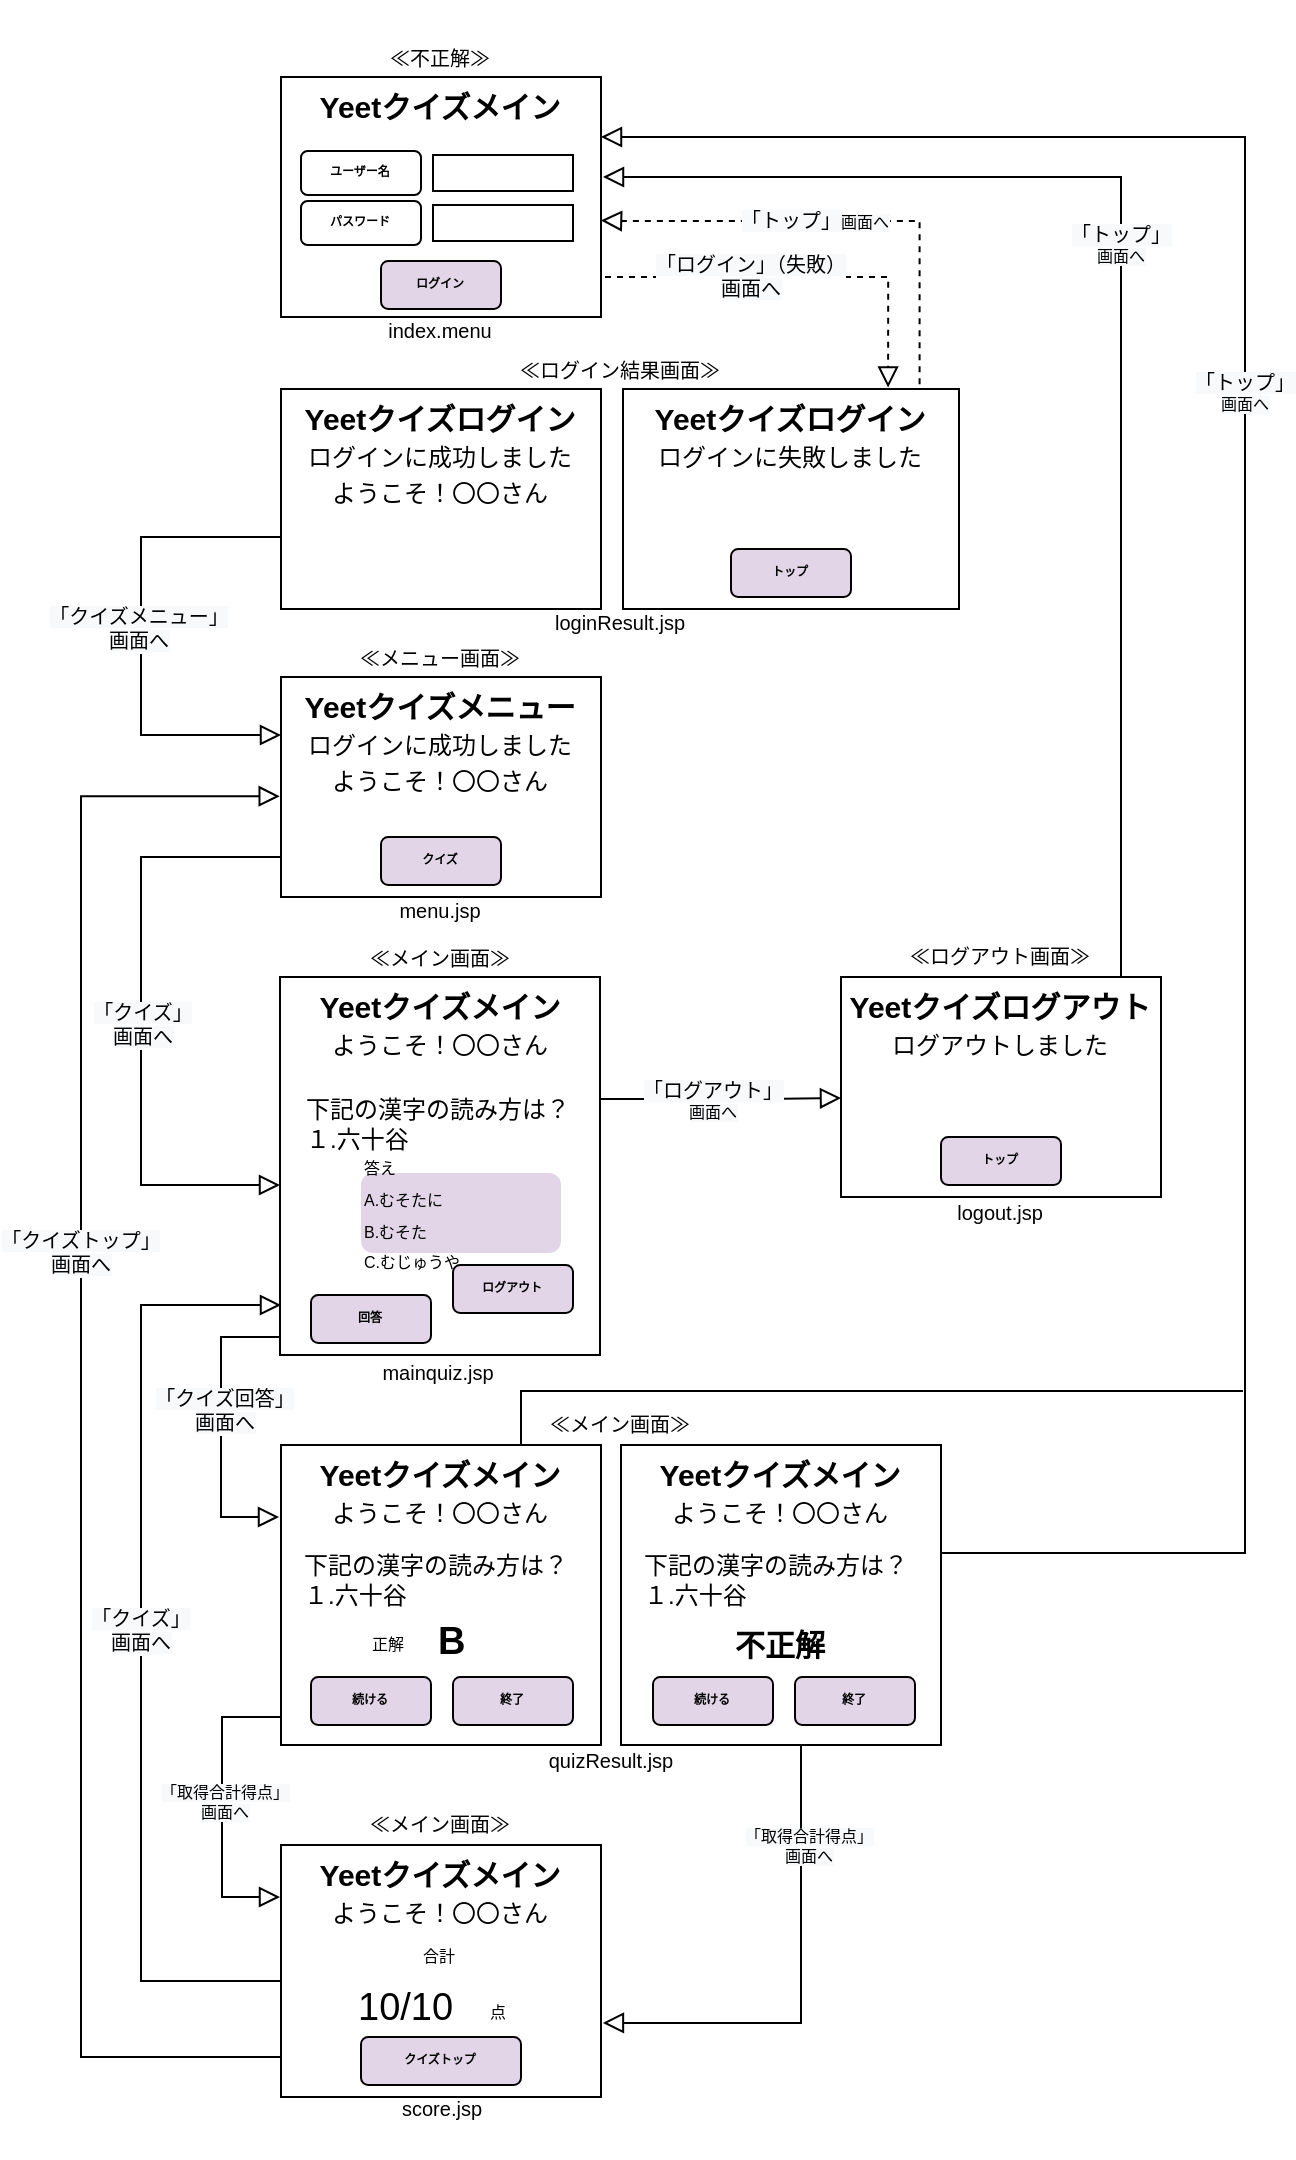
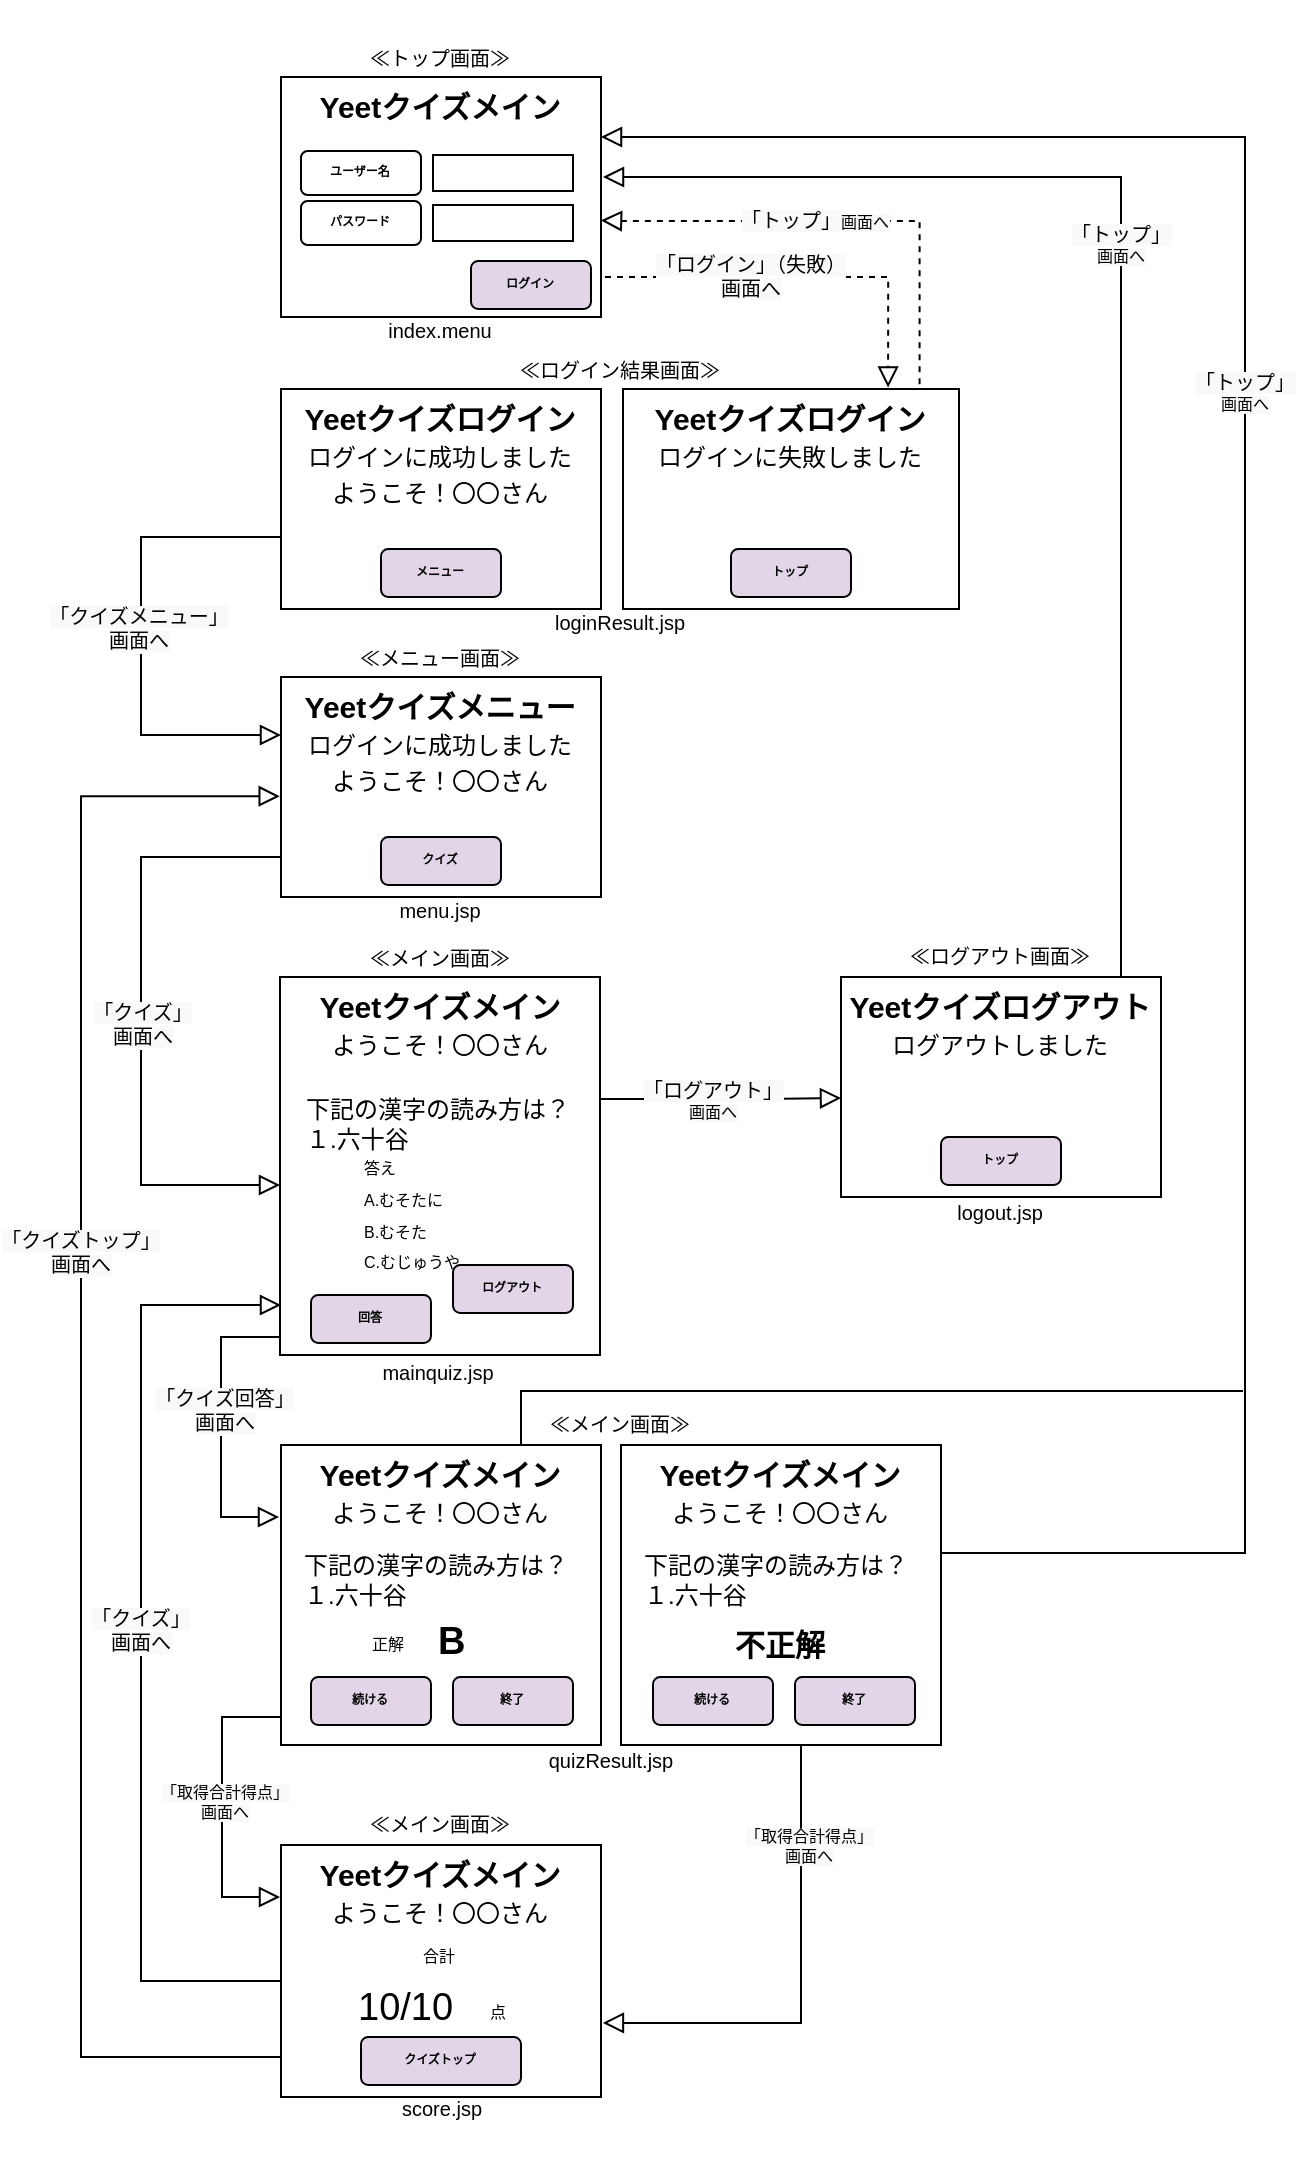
(441, 59) -> (441, 59)
(441, 285) -> (531, 285)
none -> (441, 573)
(461, 1213) -> (461, 1213)
